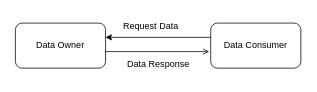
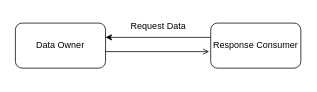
(150, 27) -> (158, 27)
(255, 45) -> (255, 45)
(158, 64) -> none
